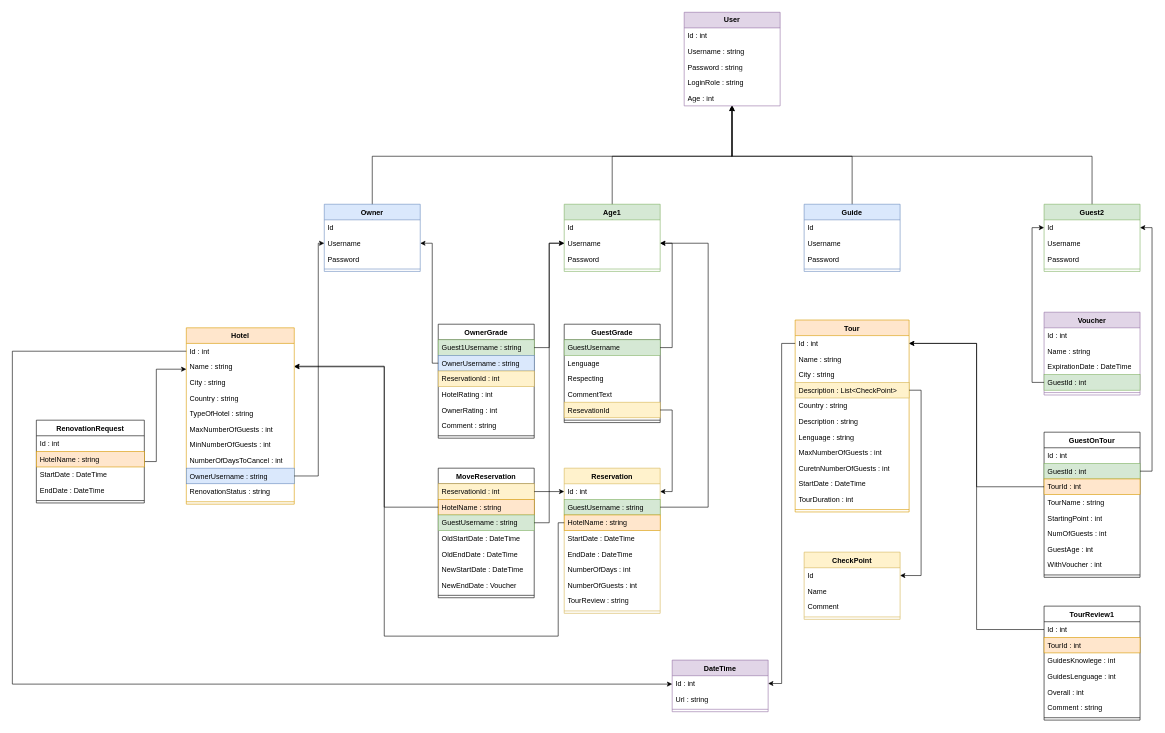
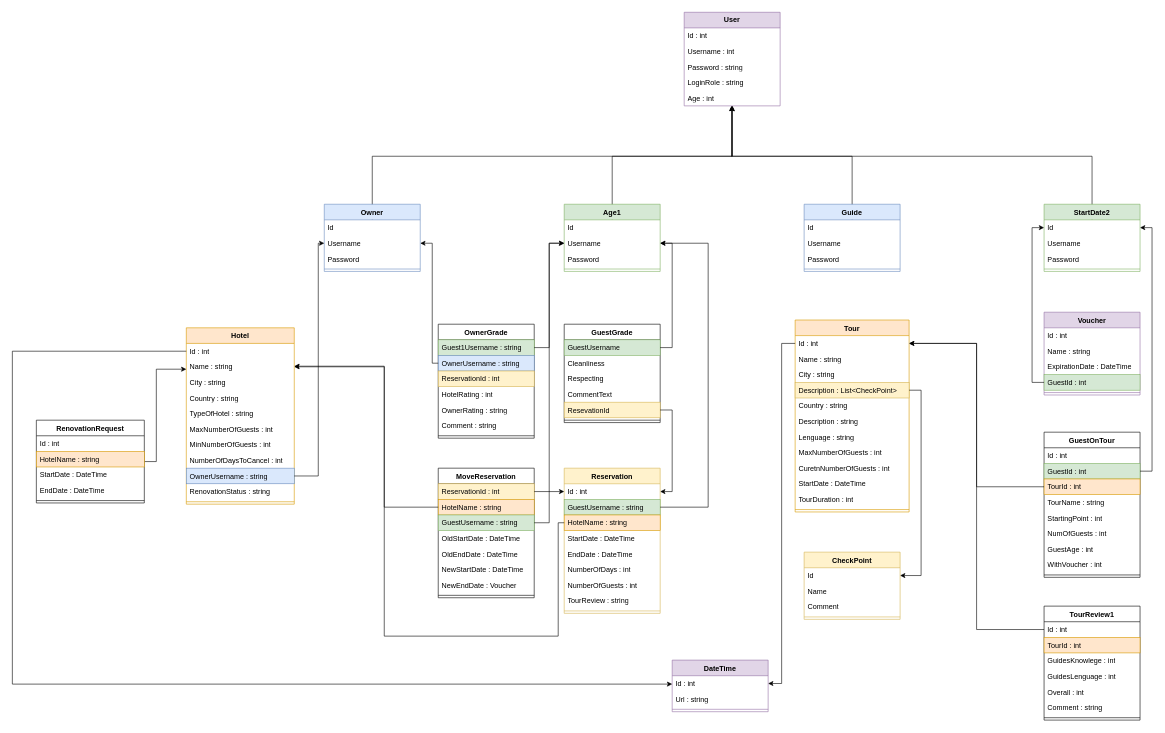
(718, 52) -> (712, 52)
(1092, 213) -> (1092, 213)
(584, 364) -> (587, 364)
(471, 411) -> (478, 411)
